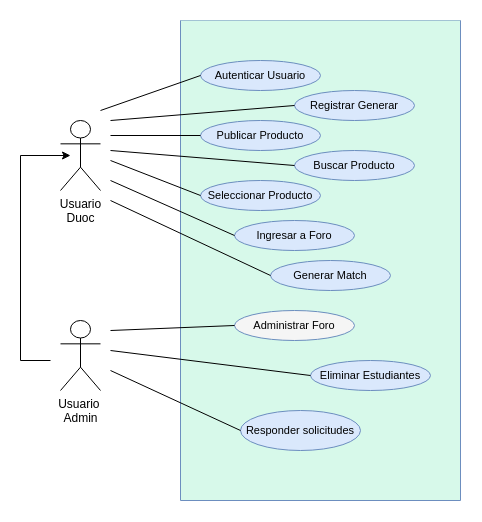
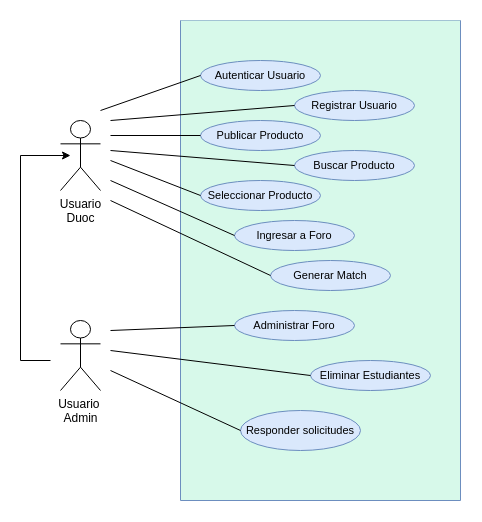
(355, 106) -> (355, 106)
(295, 326) -> (295, 326)
